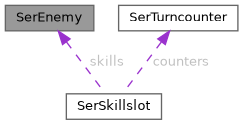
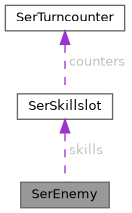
(86, 68) -> (65, 157)
